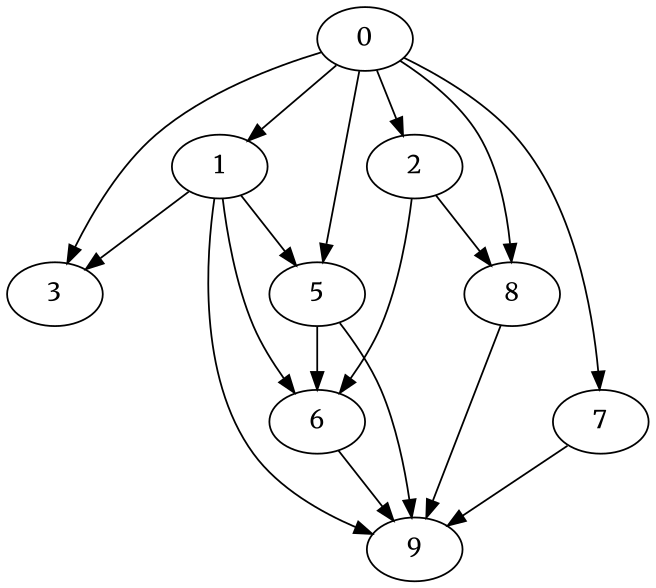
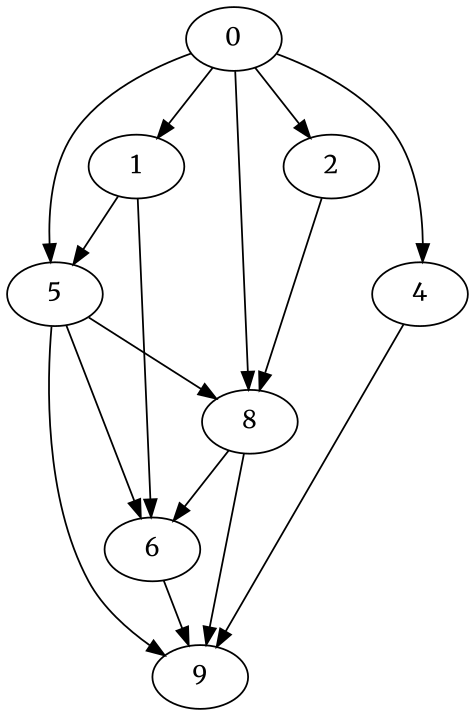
(393, 293) -> (207, 479)
(55, 294) -> none
none -> (156, 360)
(224, 393) -> none
(601, 422) -> (420, 294)
